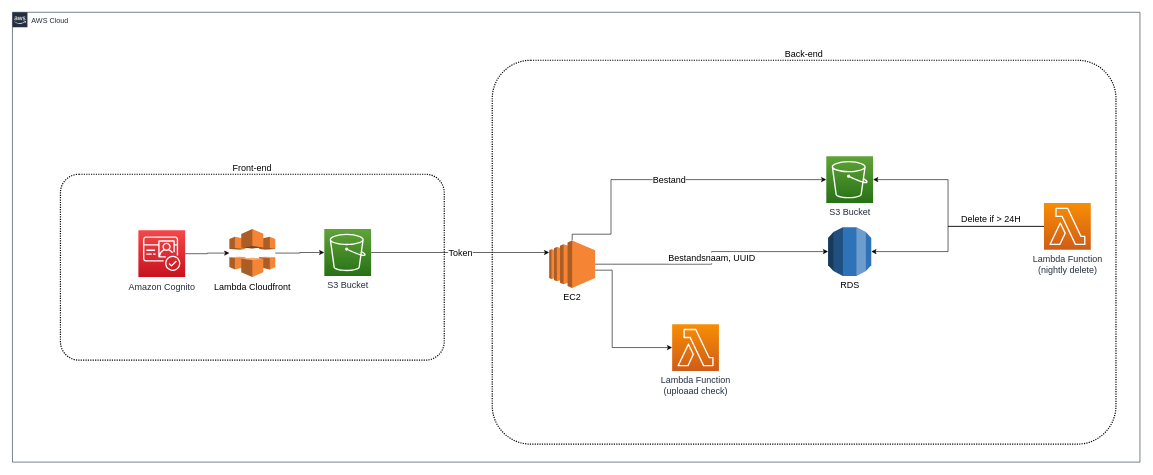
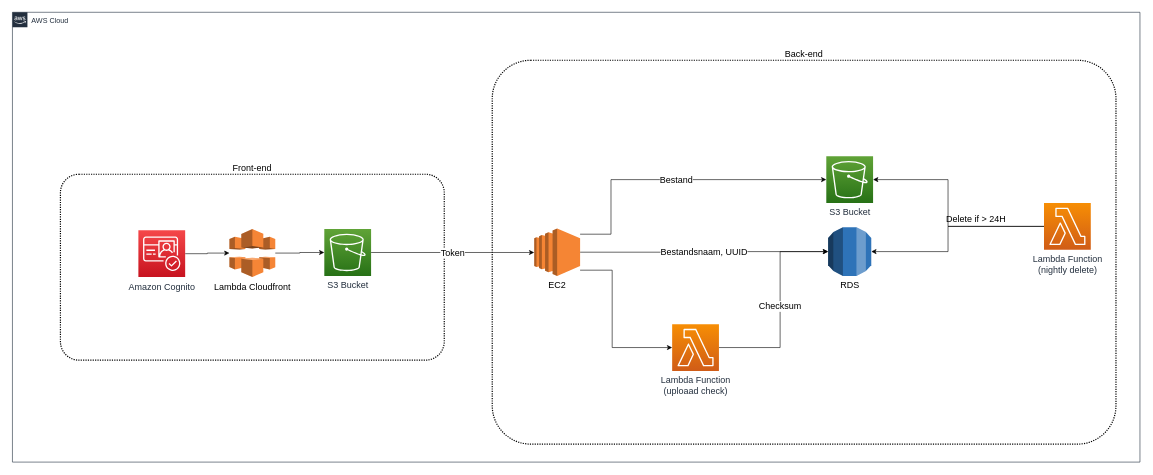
(992, 218) -> (977, 218)
(572, 264) -> (557, 252)
none -> (751, 348)
